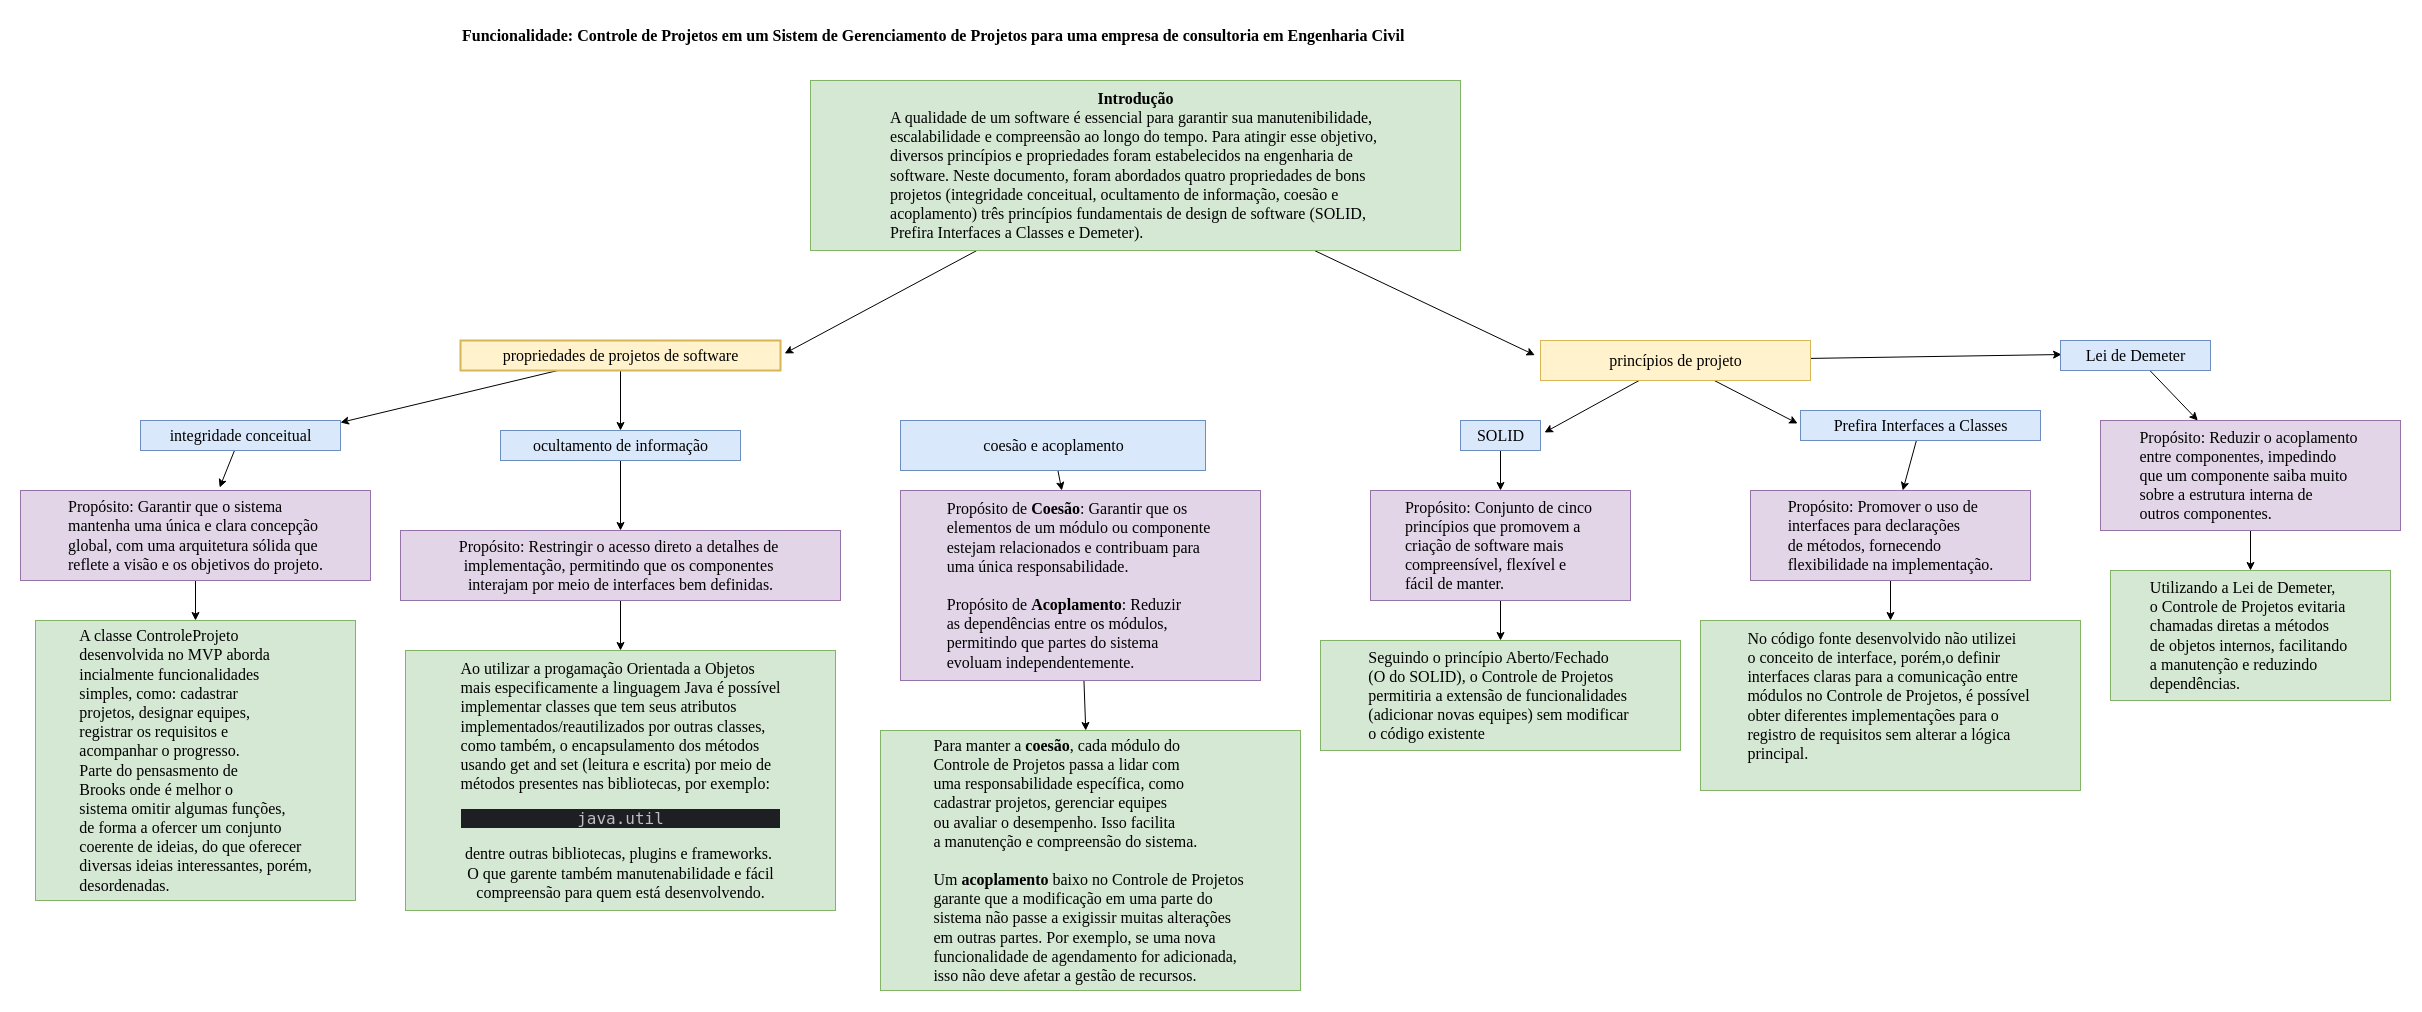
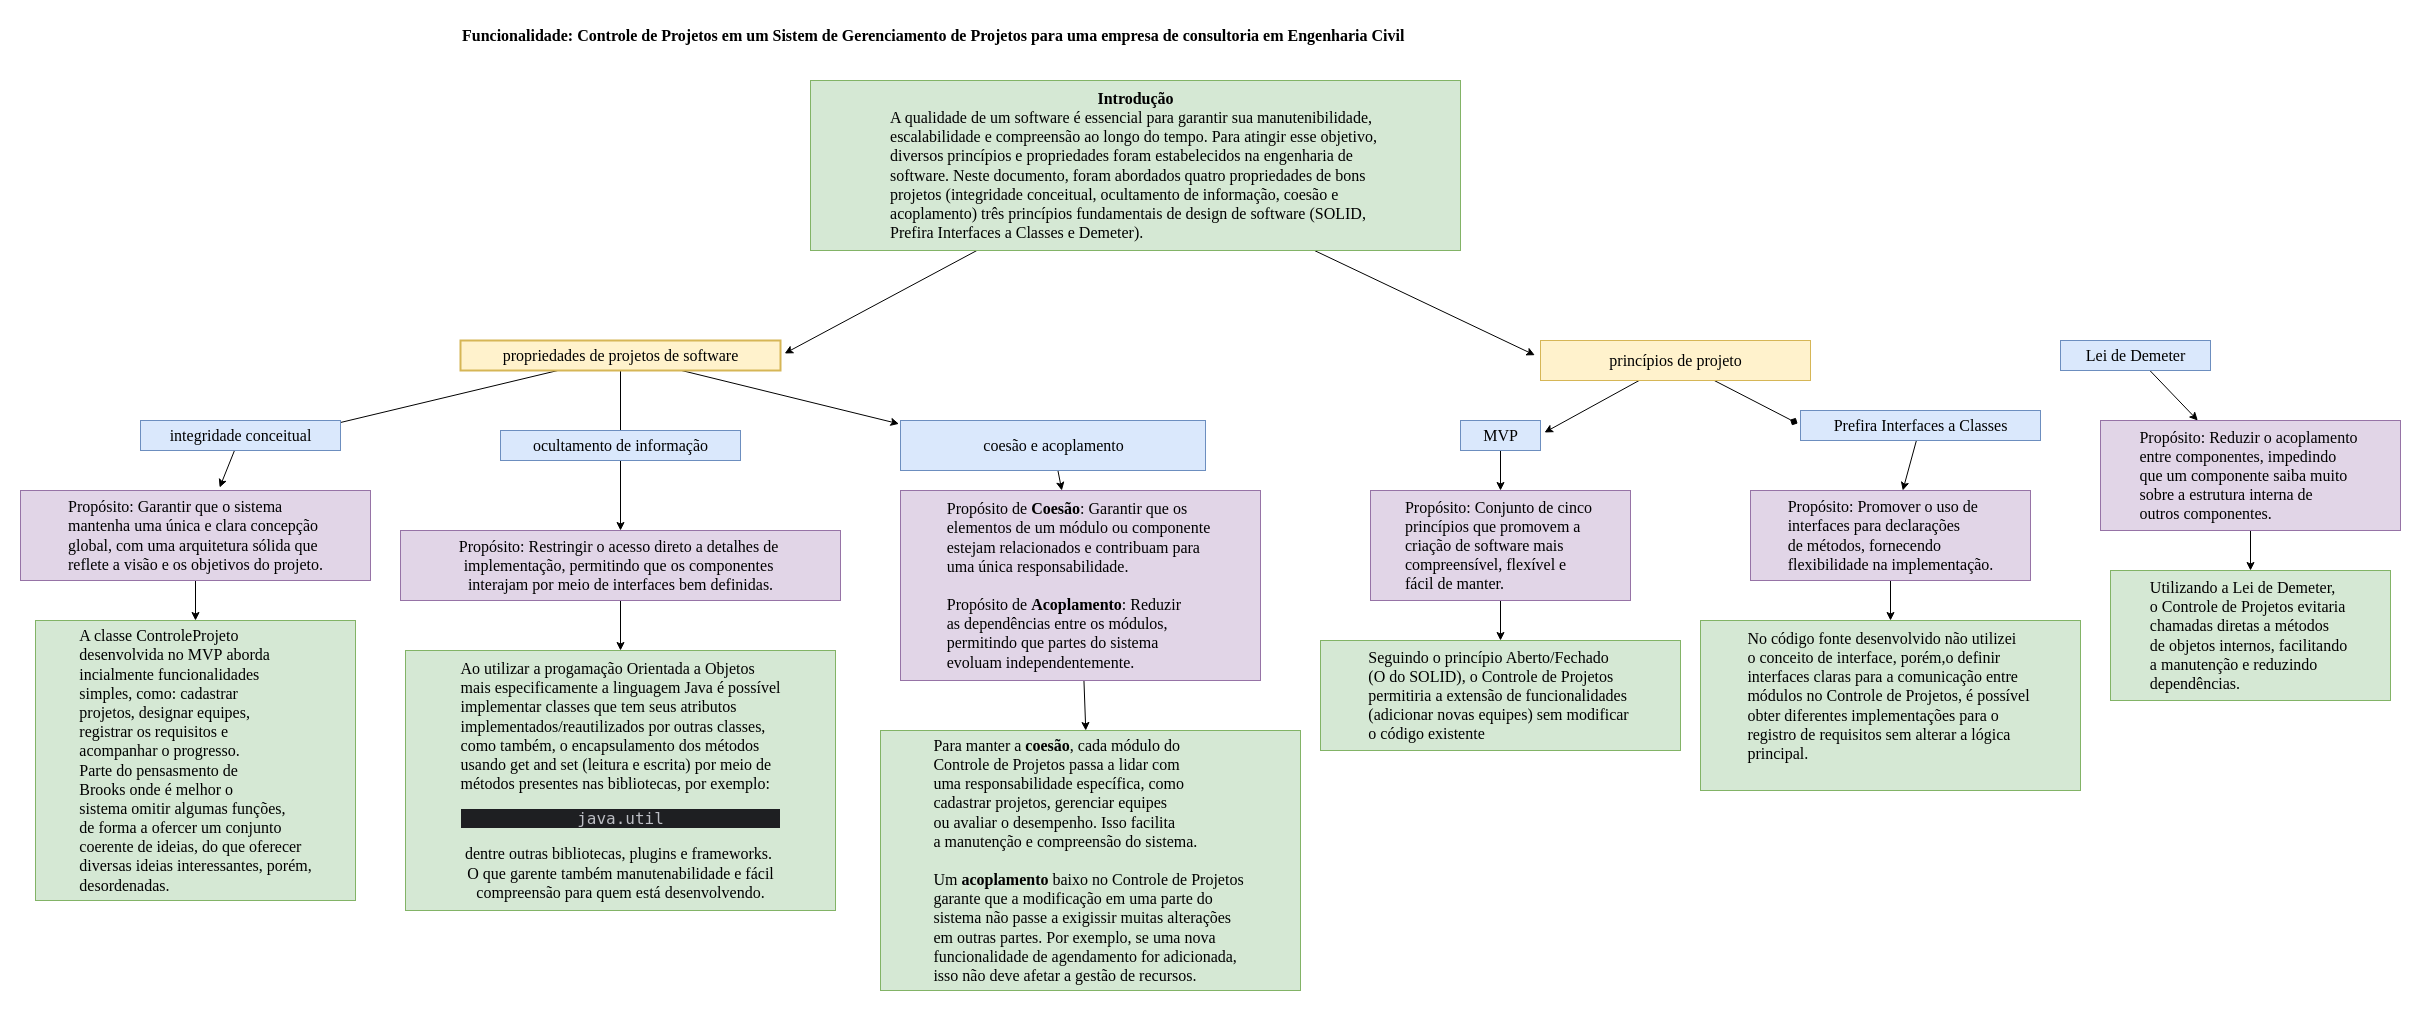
(1933, 357) -> none
none -> (789, 397)
(1790, 420) -> (1789, 419)
(348, 421) -> (345, 421)
(621, 422) -> (621, 425)
(1501, 436) -> (1501, 436)
